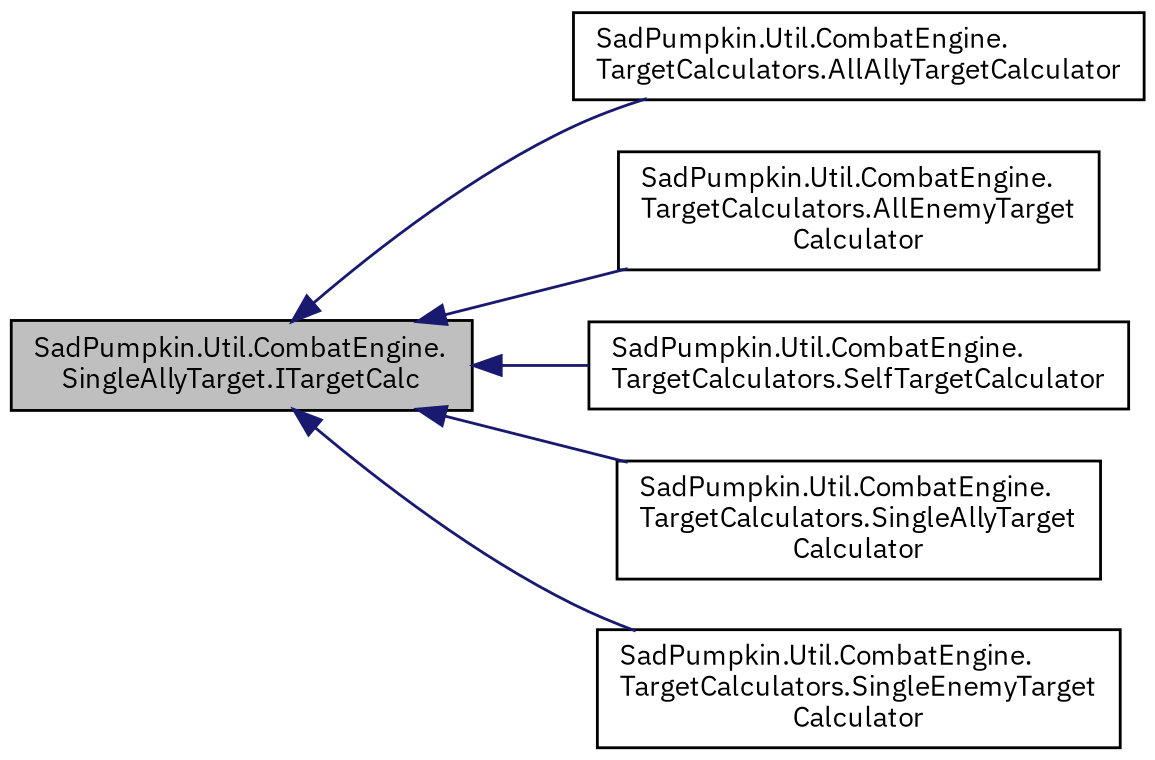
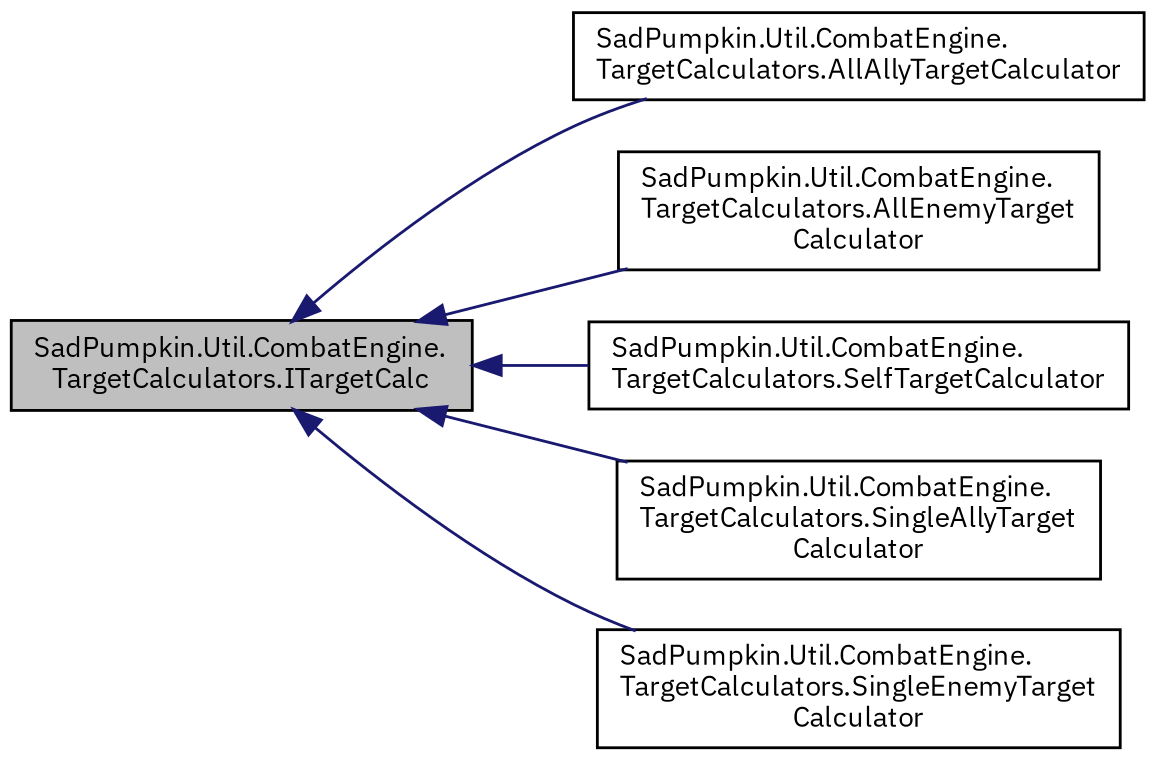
(242, 365) -> (242, 365)
